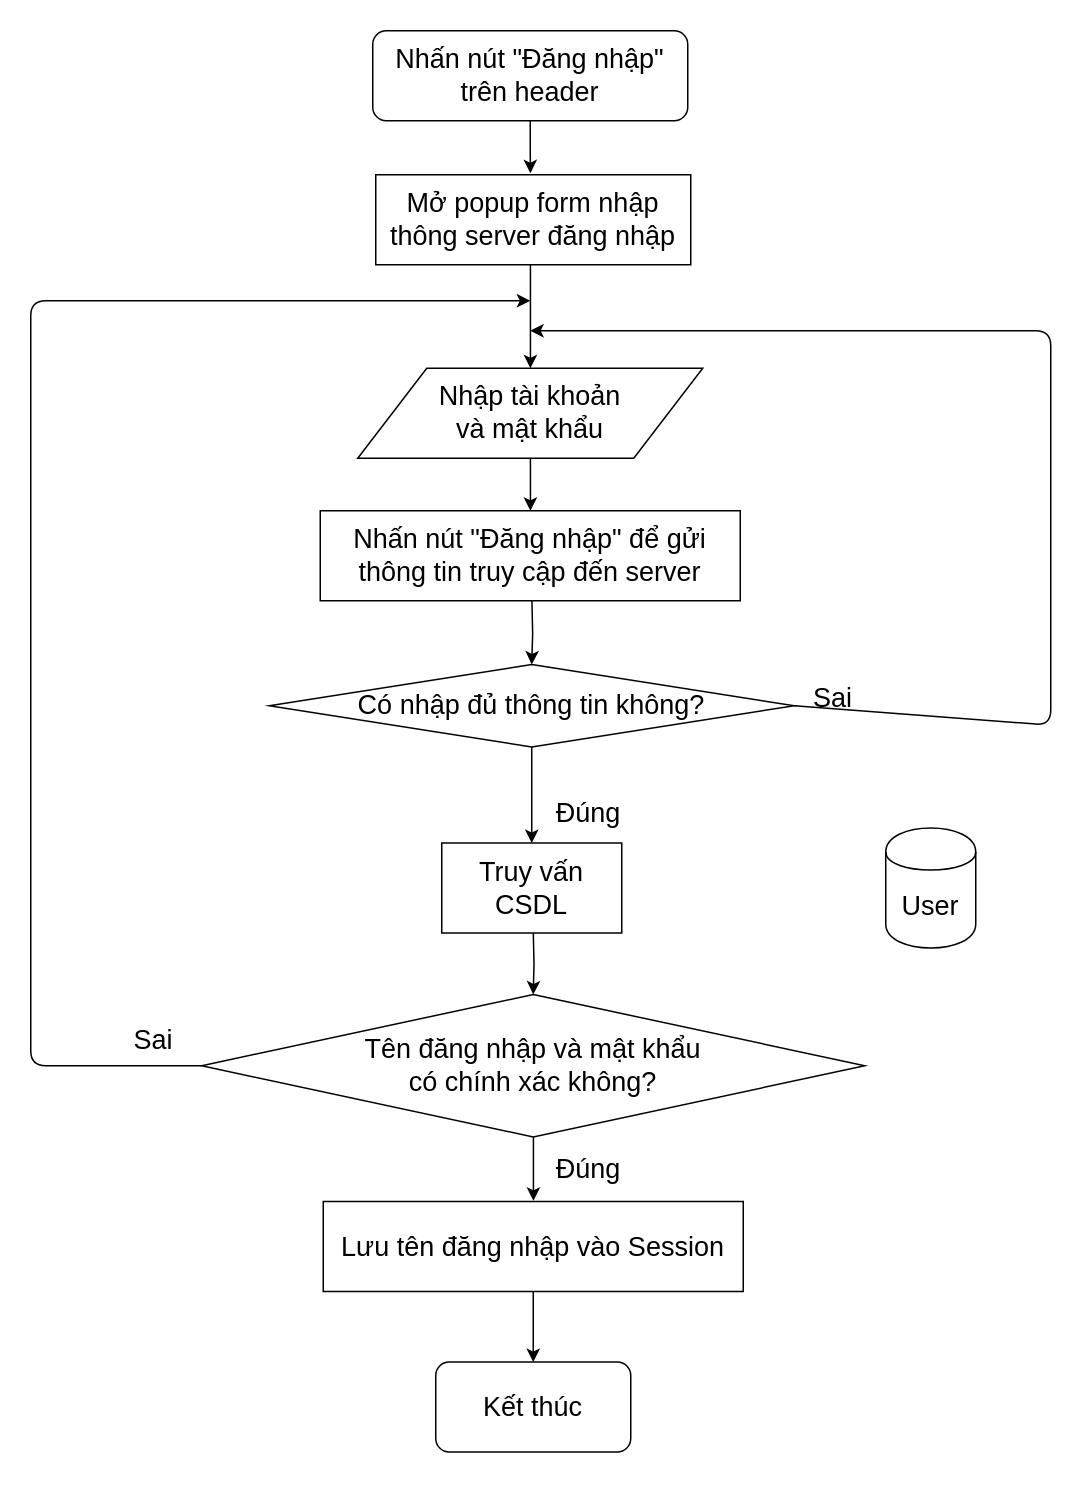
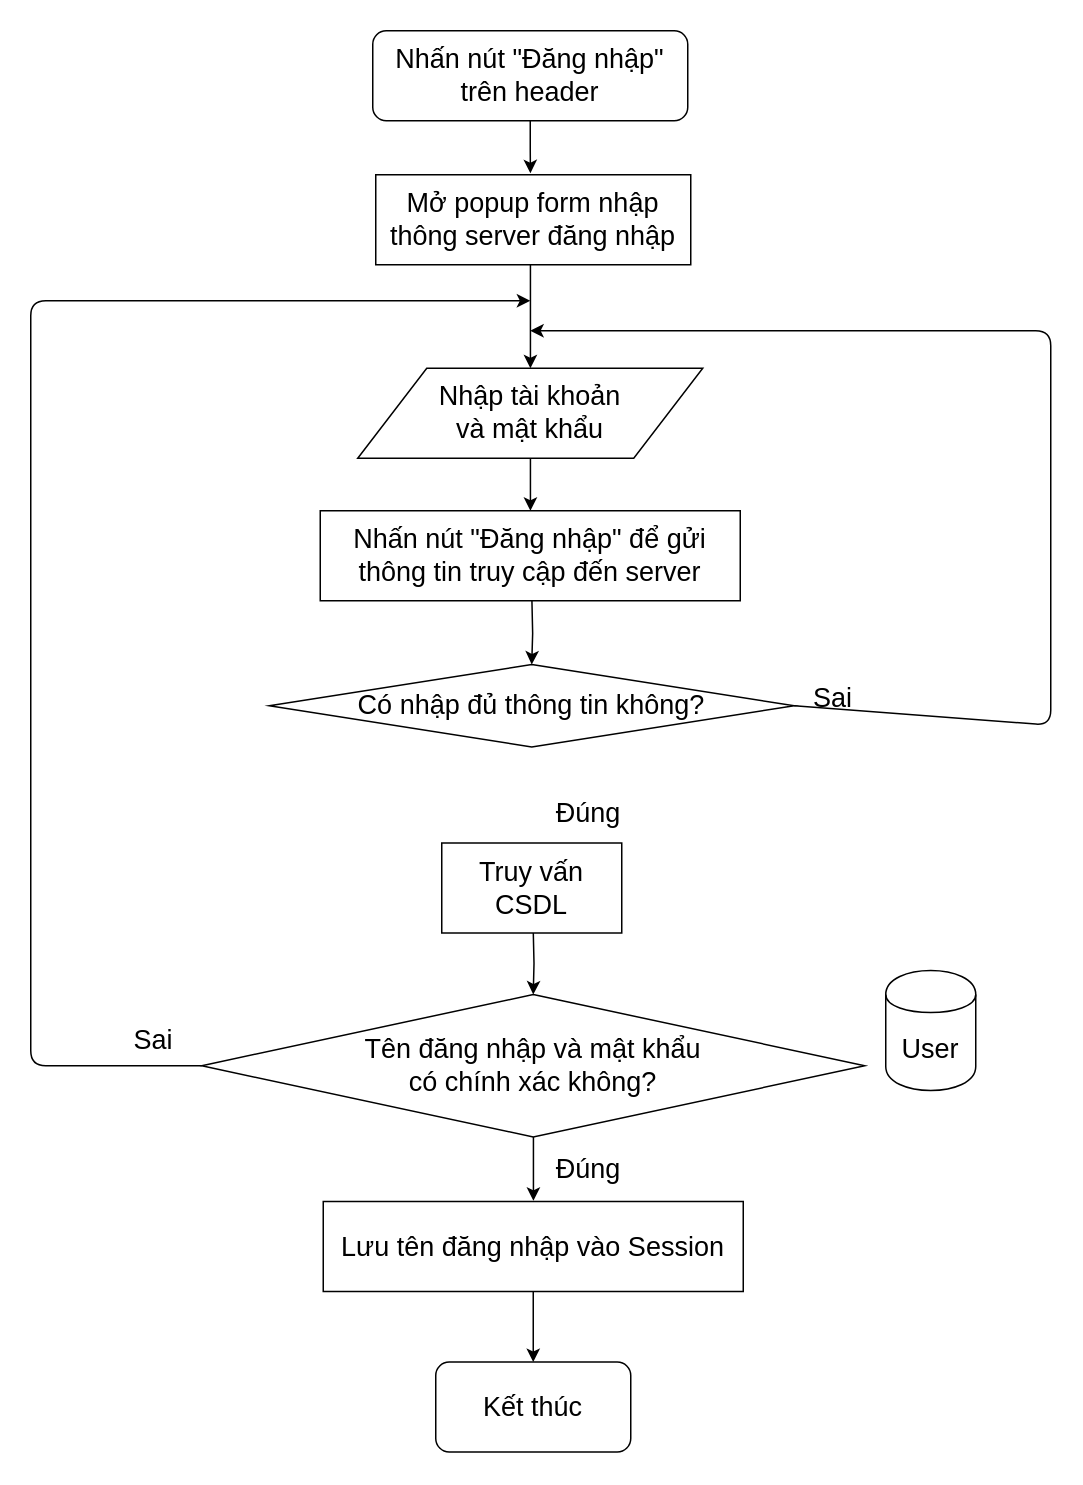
(532, 790) -> none
(931, 888) -> (931, 1031)
